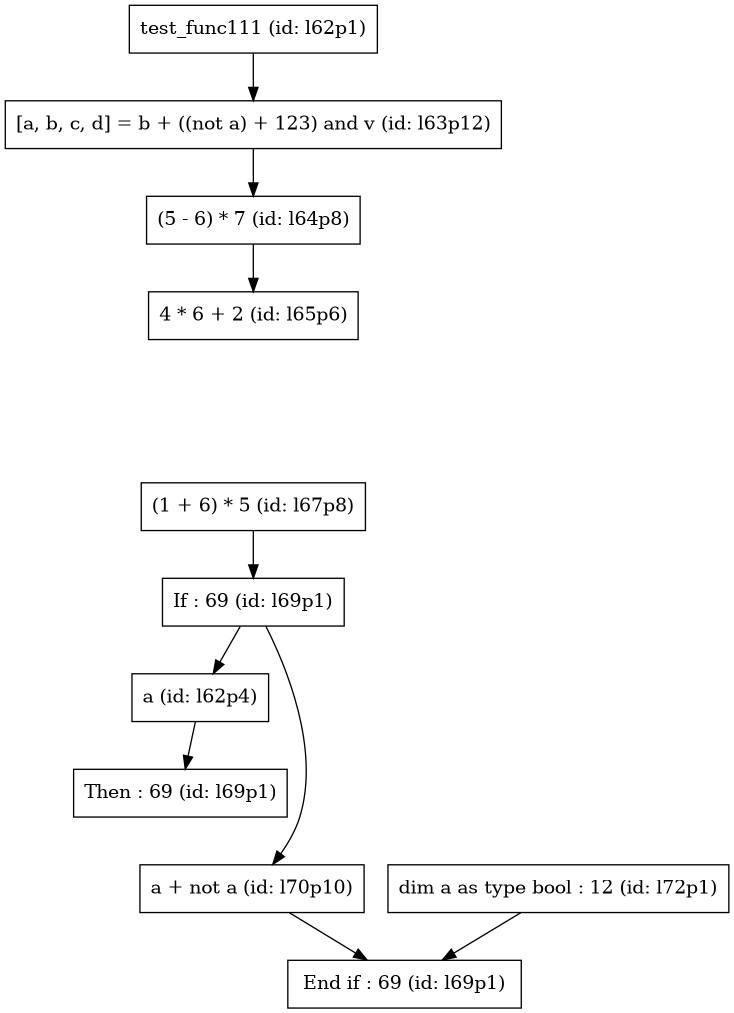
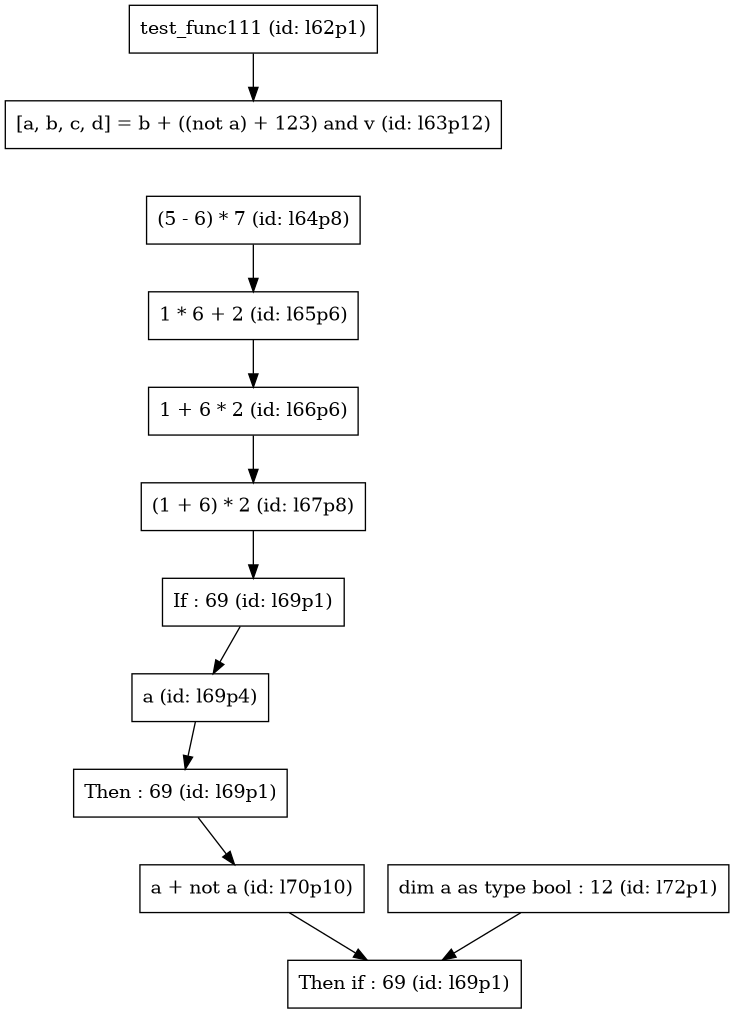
(253, 166) -> none
(253, 316) -> (253, 316)
none -> (253, 411)
(253, 507) -> (253, 507)
(200, 698) -> (200, 698)
(304, 739) -> (212, 836)
(405, 984) -> (405, 984)
